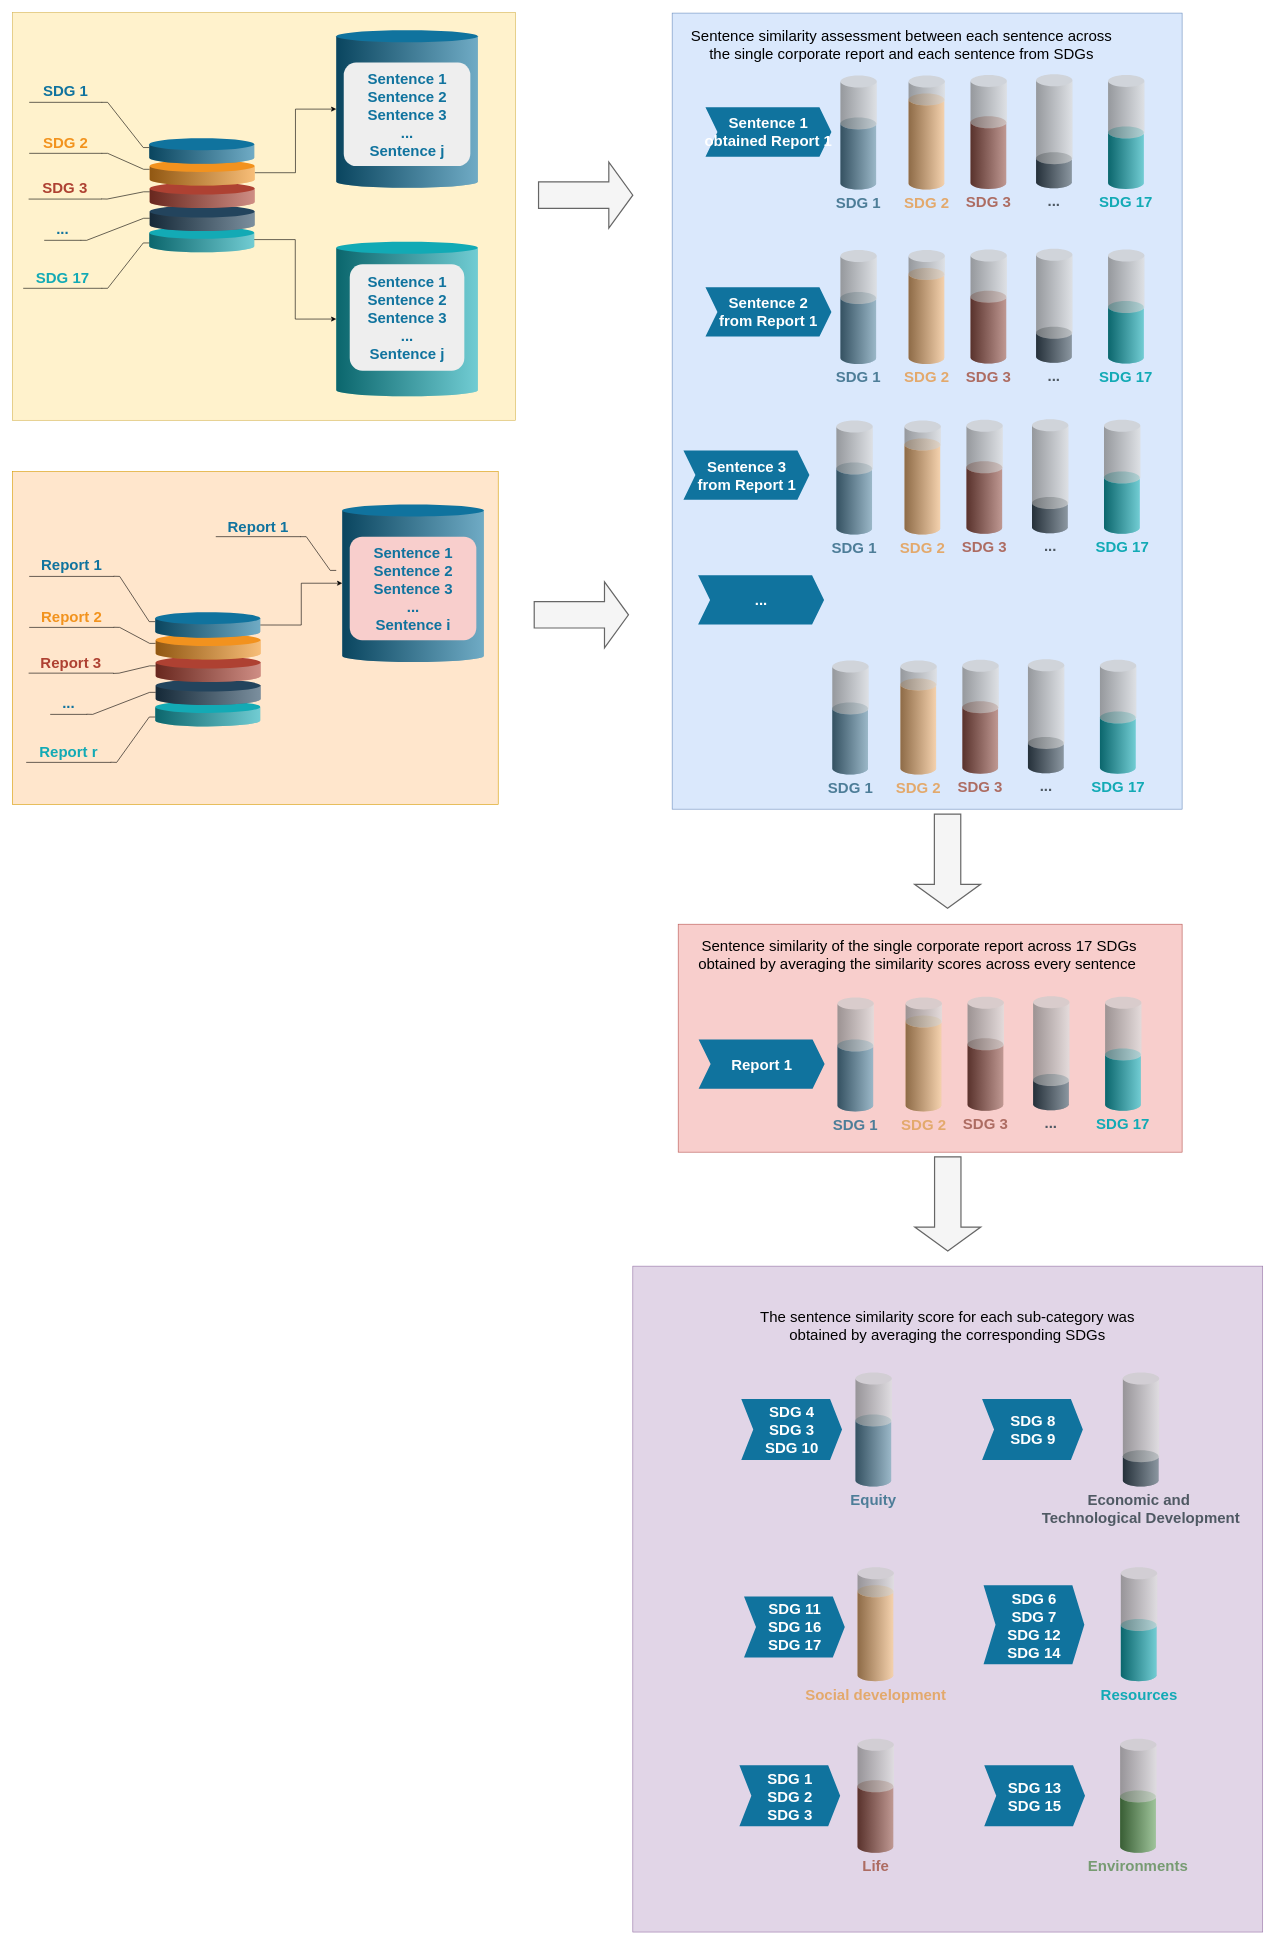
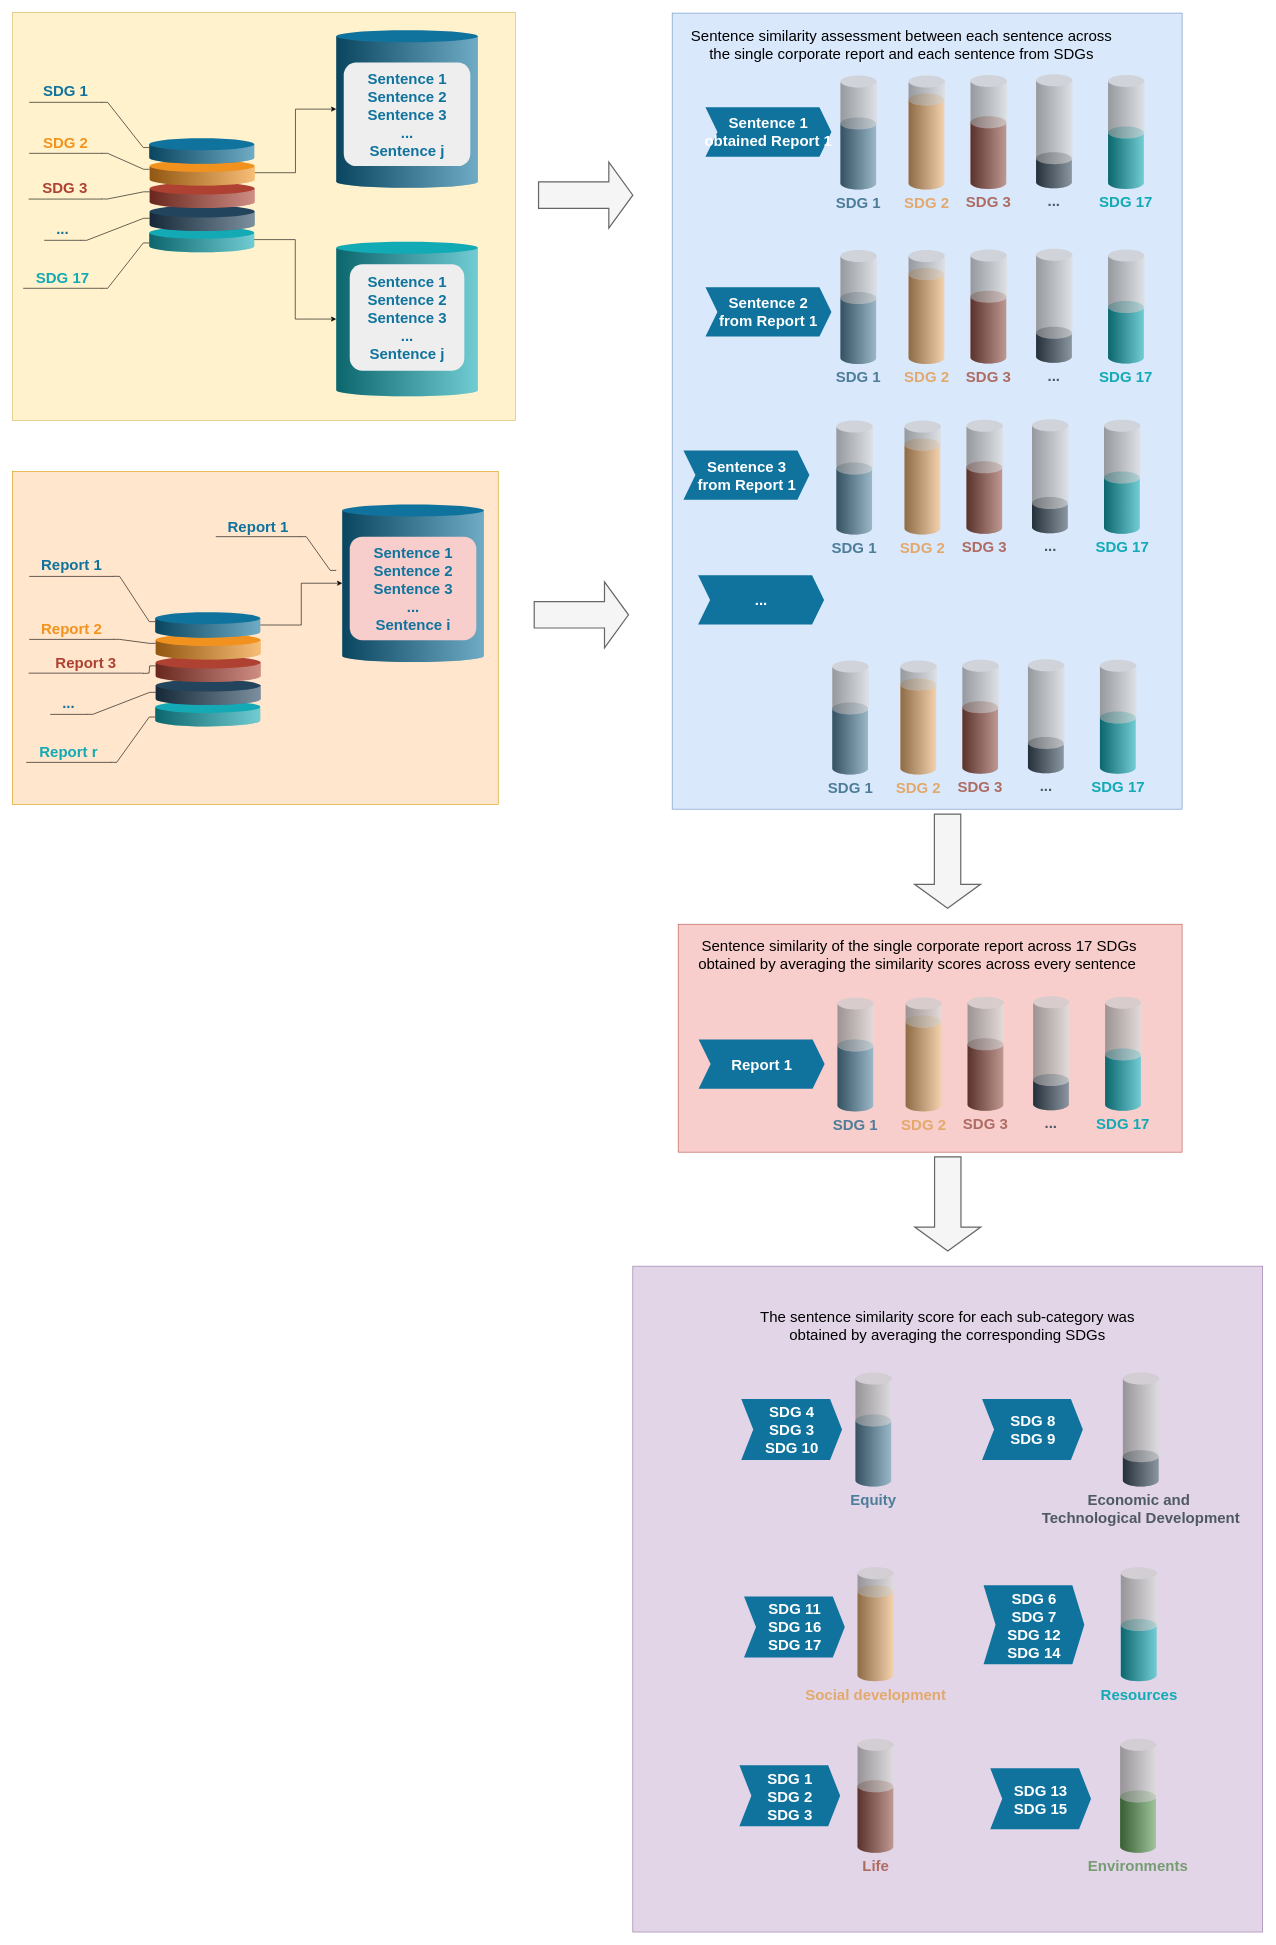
(72, 615) -> (72, 627)
(71, 661) -> (86, 661)
(1035, 1796) -> (1041, 1799)
